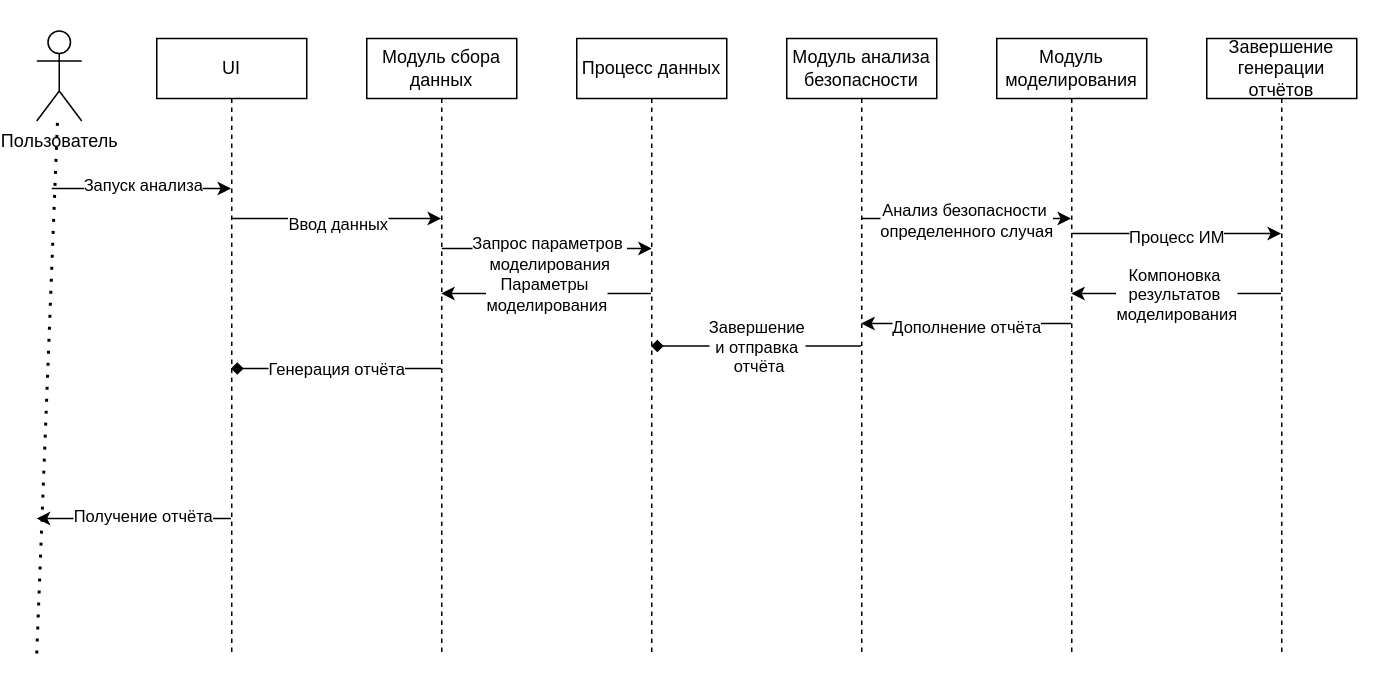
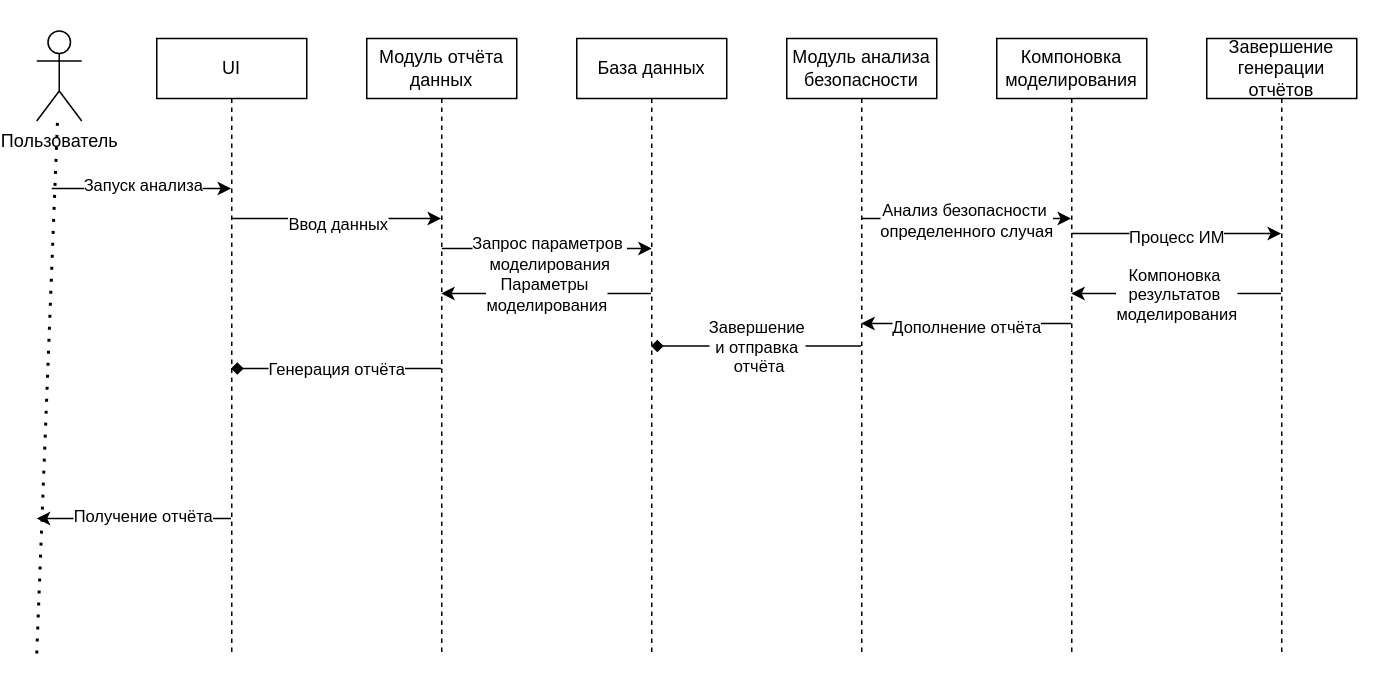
(442, 68) -> (442, 68)
(652, 68) -> (652, 68)
(1072, 68) -> (1072, 68)
